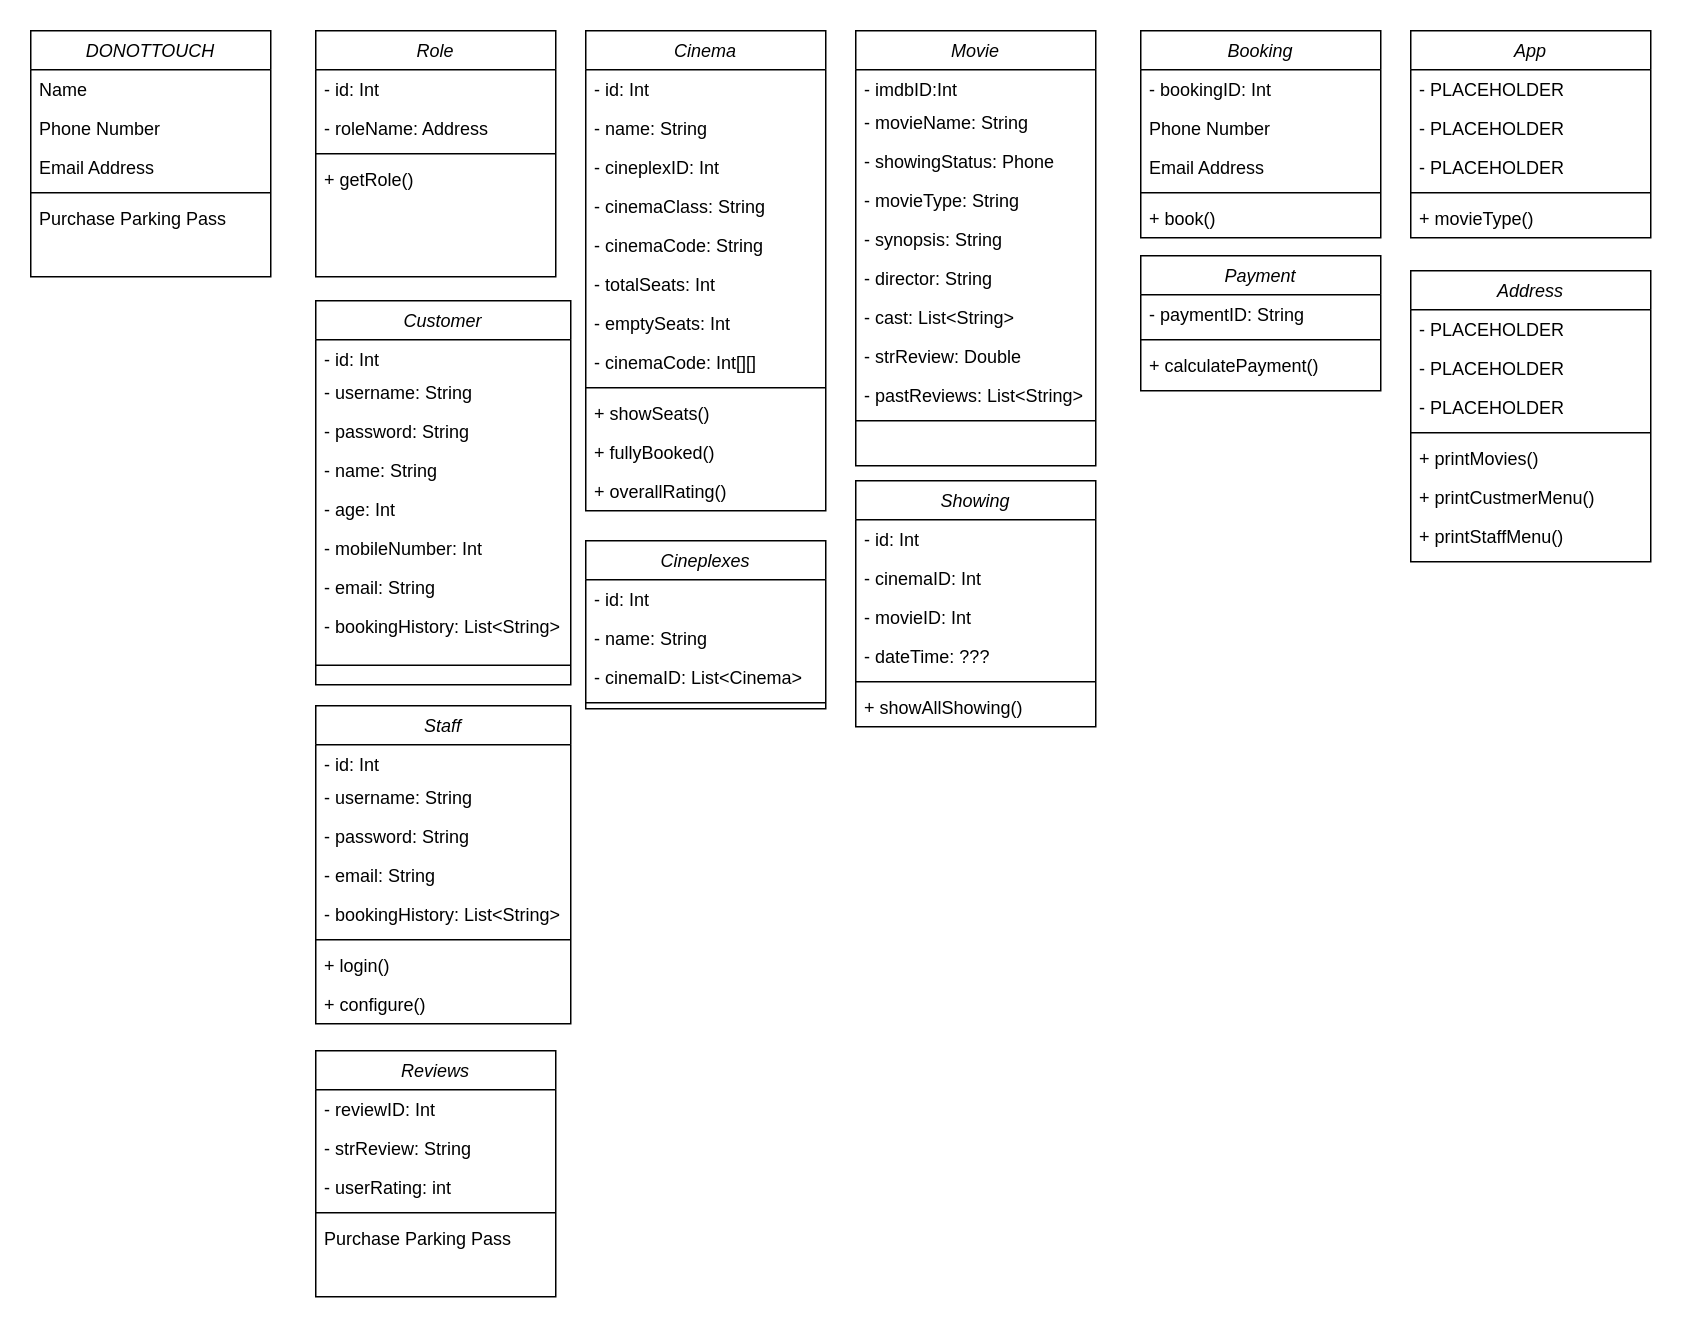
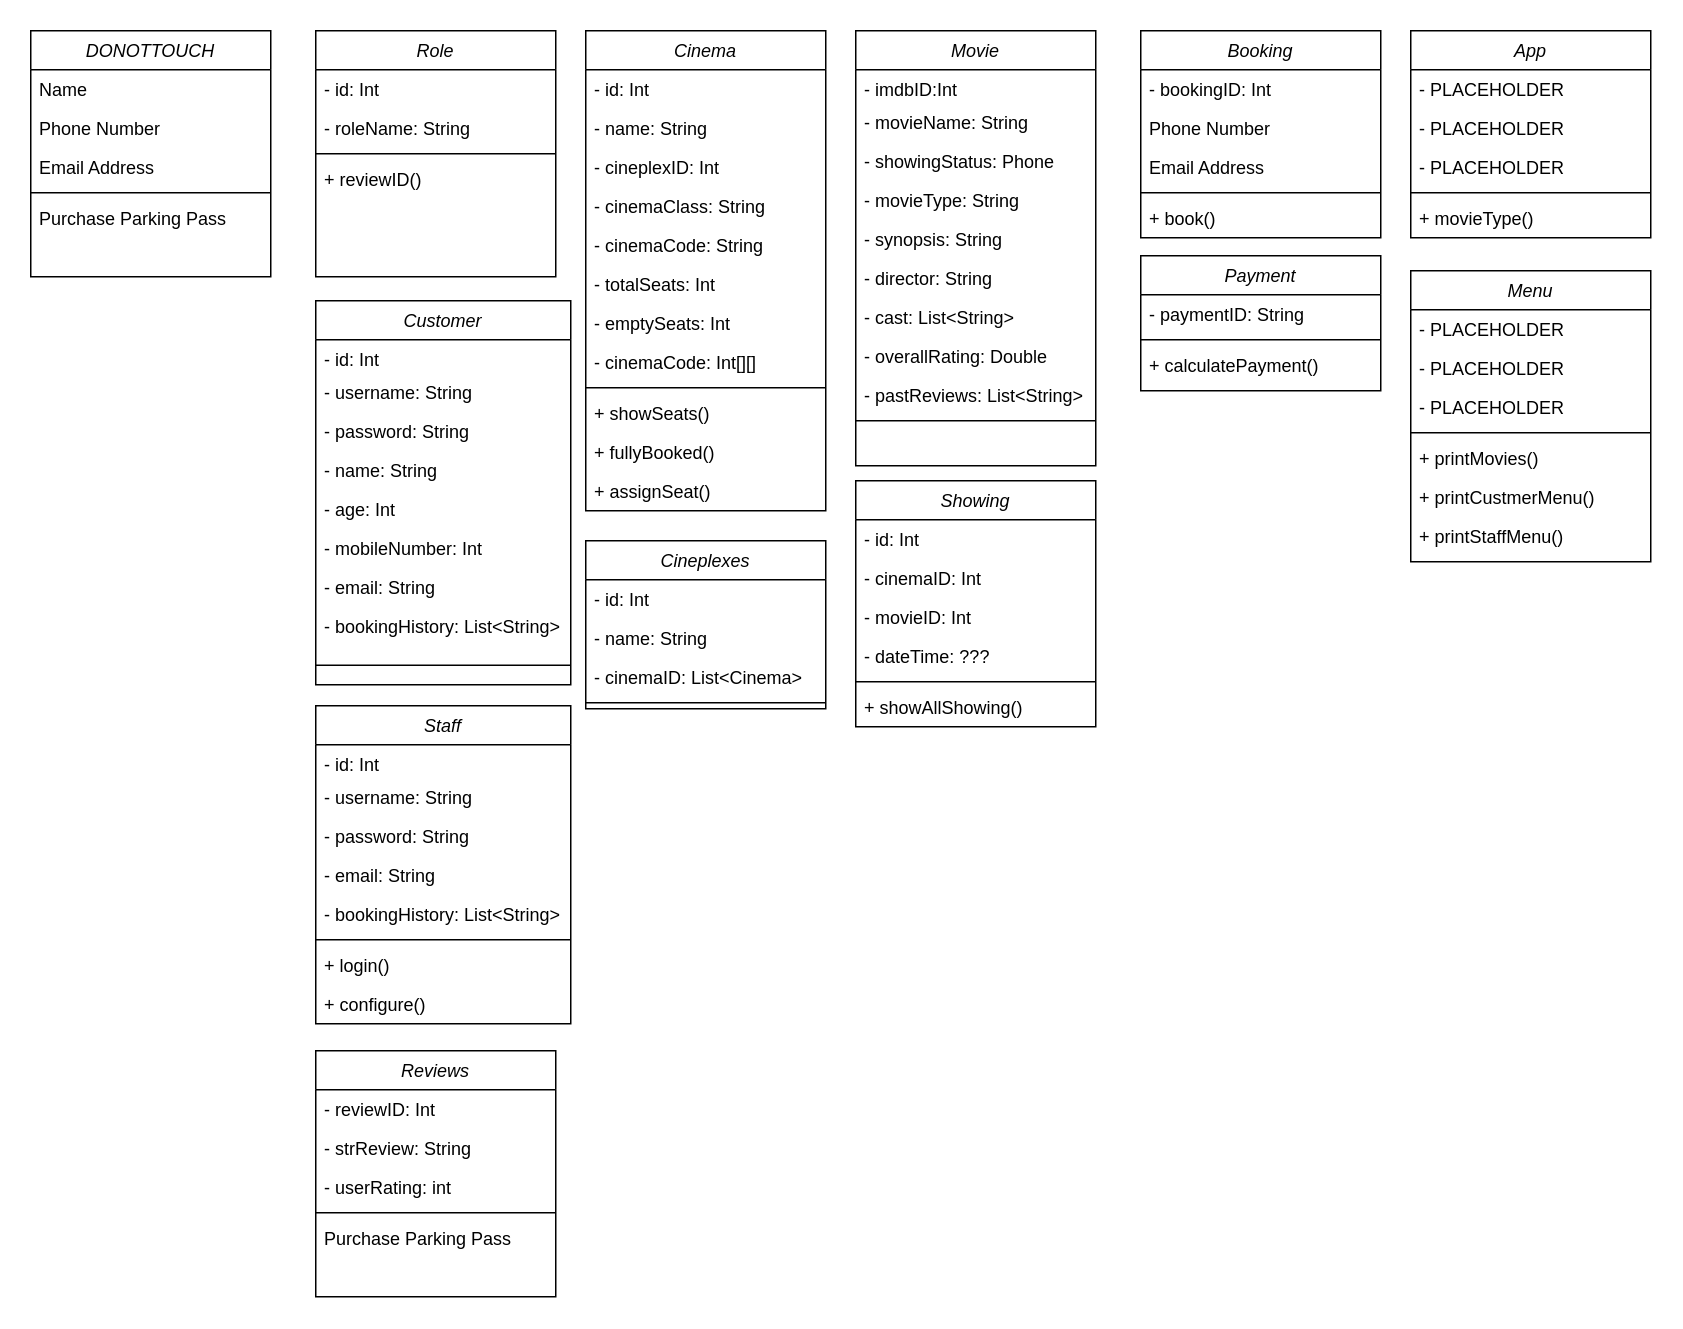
(410, 129) -> (403, 129)
(375, 180) -> (380, 180)
(1530, 291) -> (1530, 291)
(948, 357) -> (964, 357)
(670, 492) -> (660, 492)
